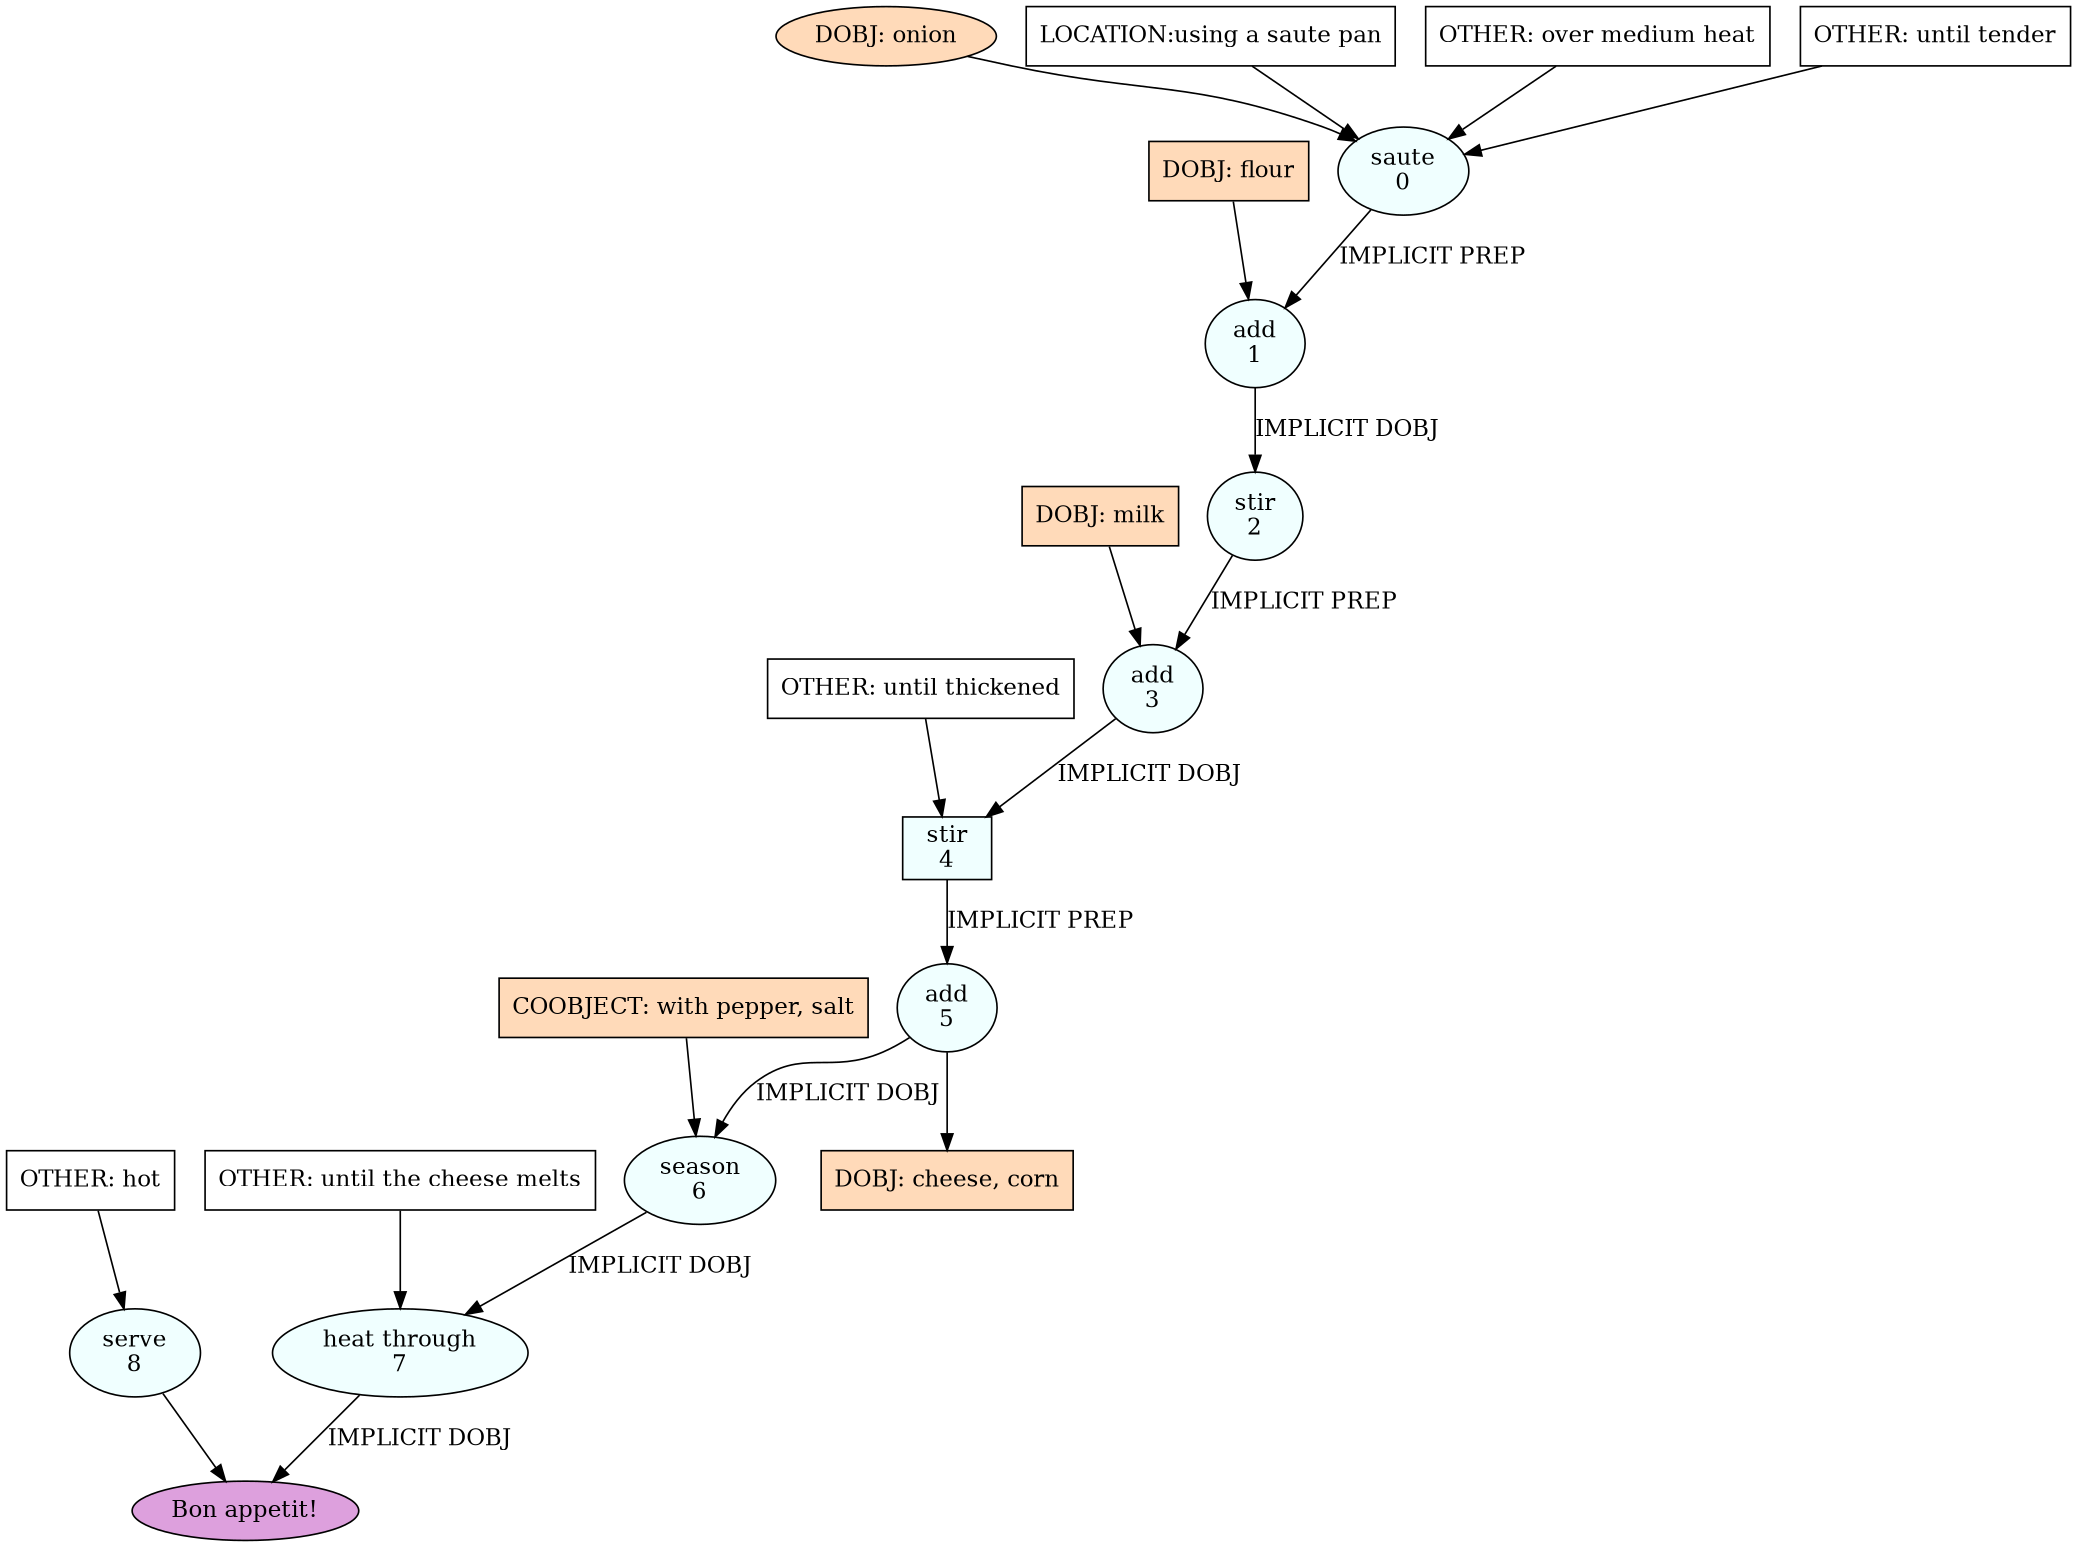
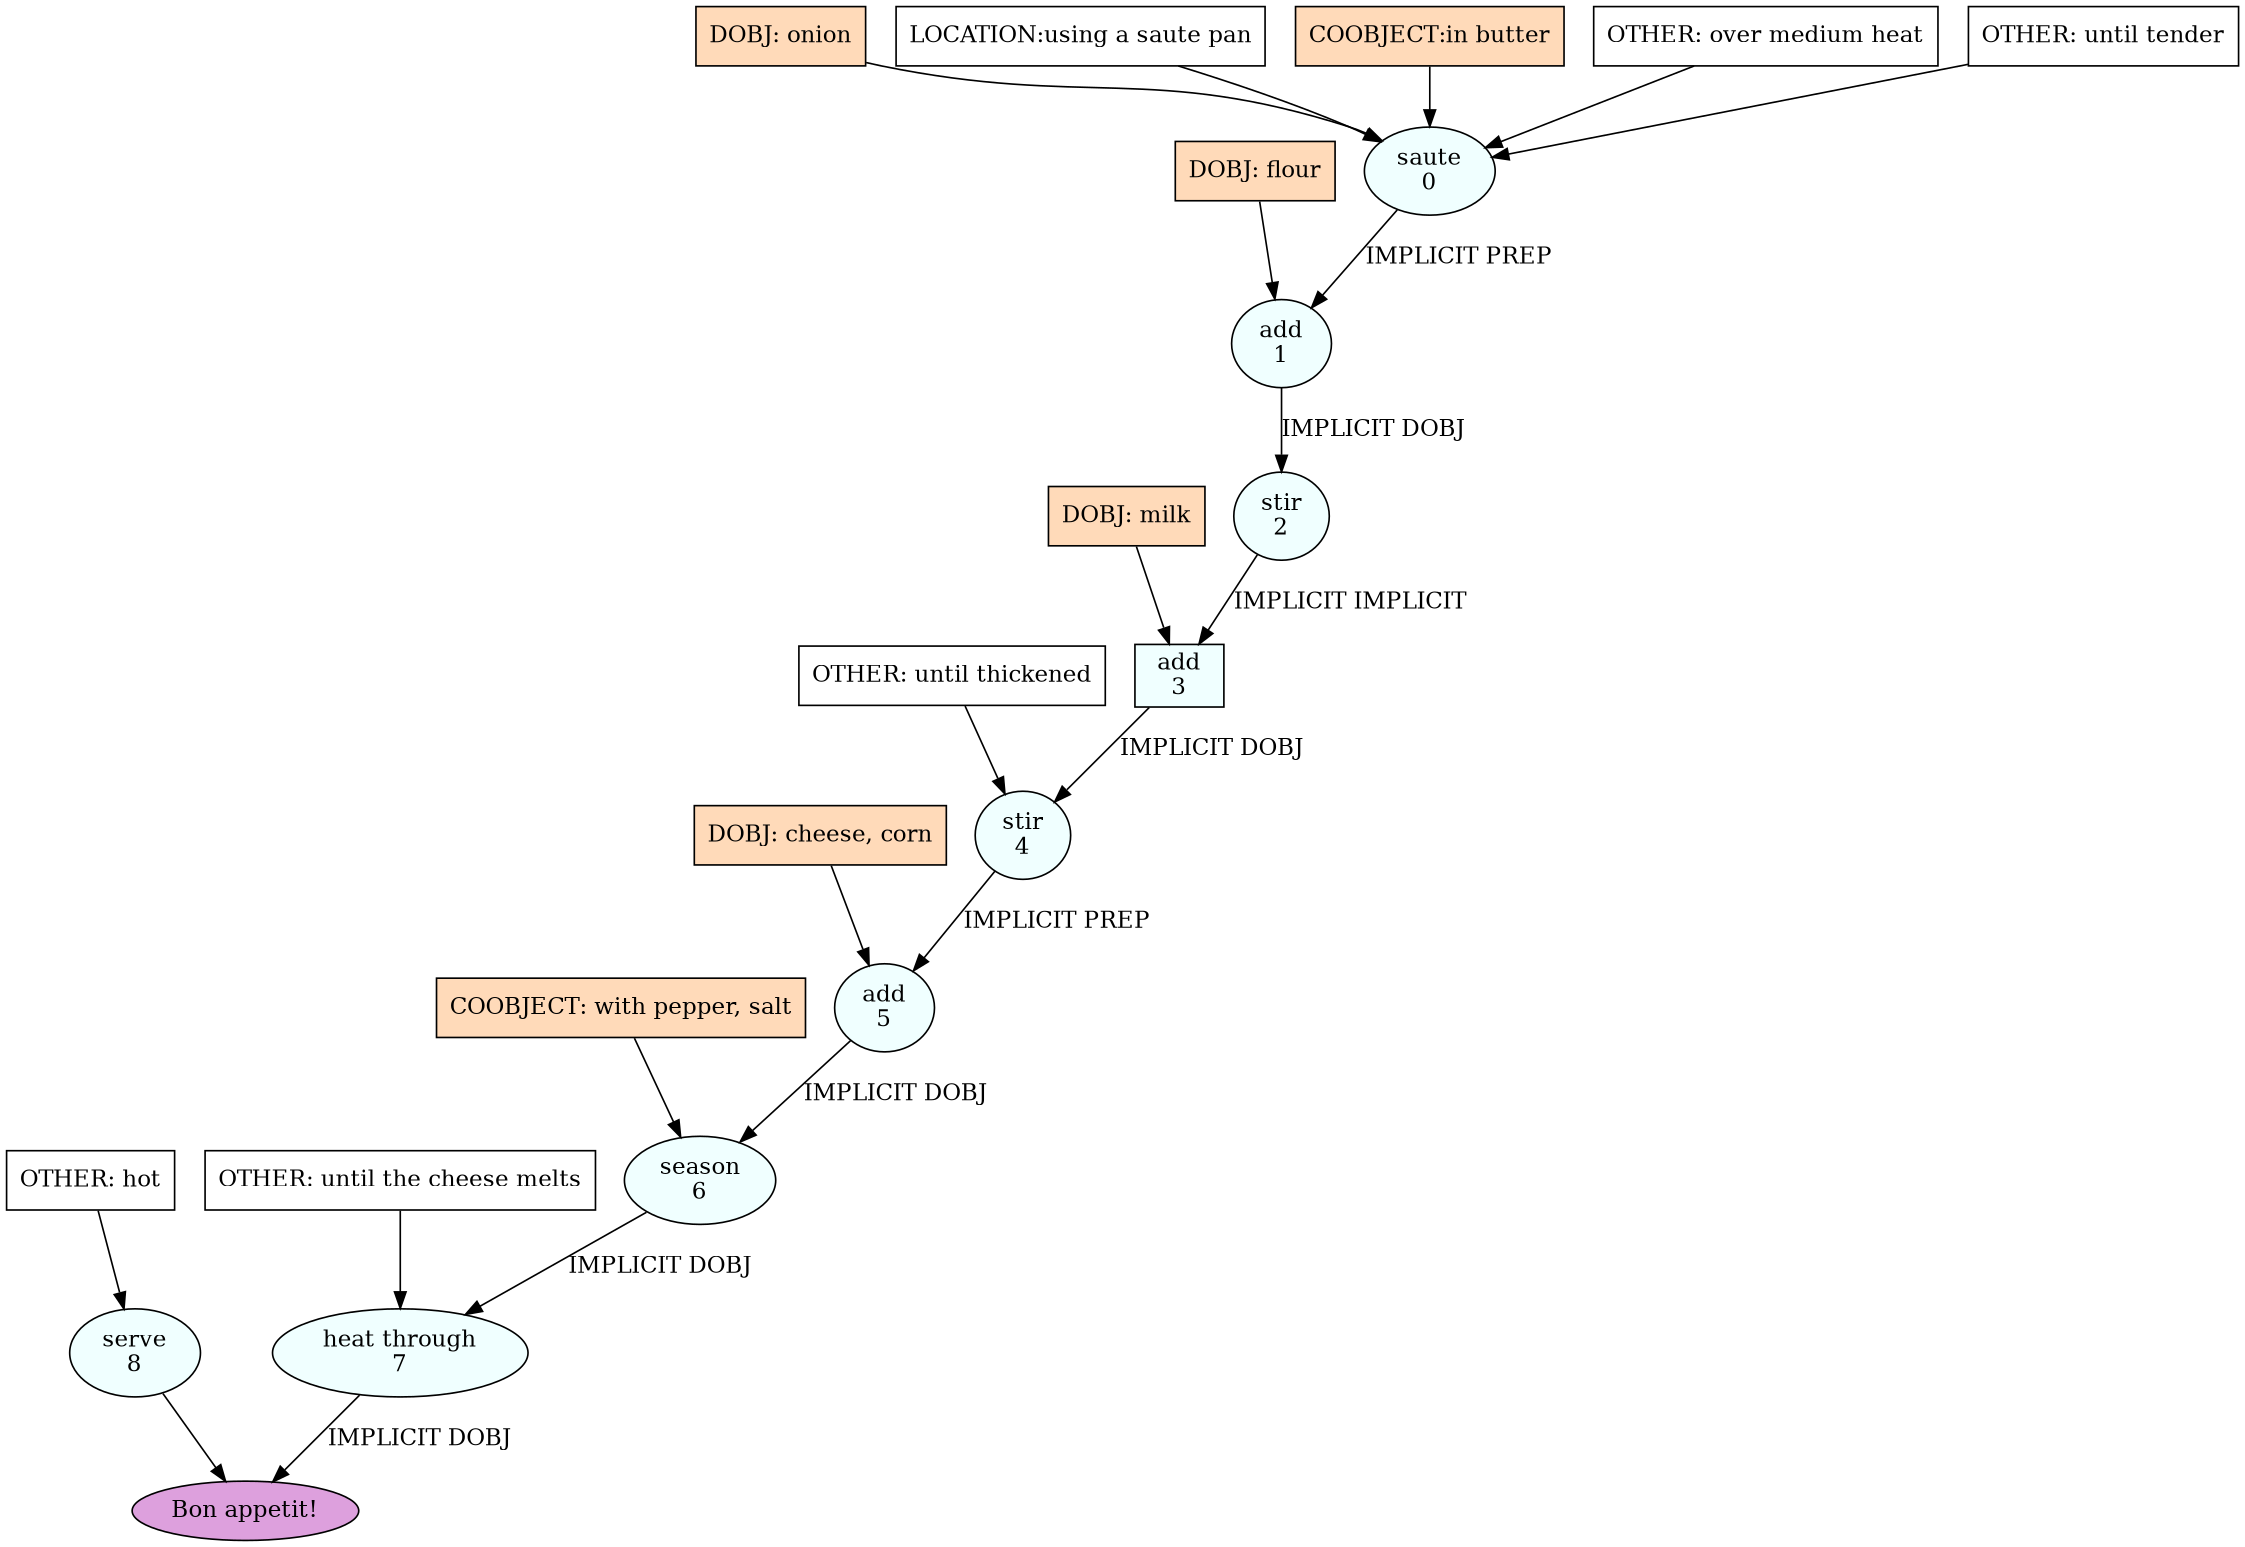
(886, 36) -> (781, 36)
none -> (1430, 36)
(1305, 602) -> (1351, 602)
(1153, 689) -> (1179, 676)
(947, 848) -> (1023, 835)
(947, 1093) -> (847, 907)
